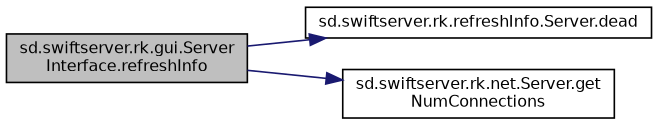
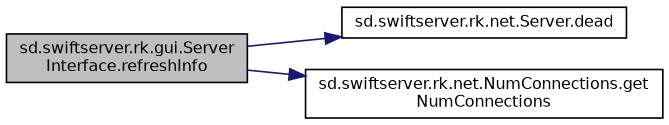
(479, 23) -> (484, 23)
(479, 94) -> (484, 94)
